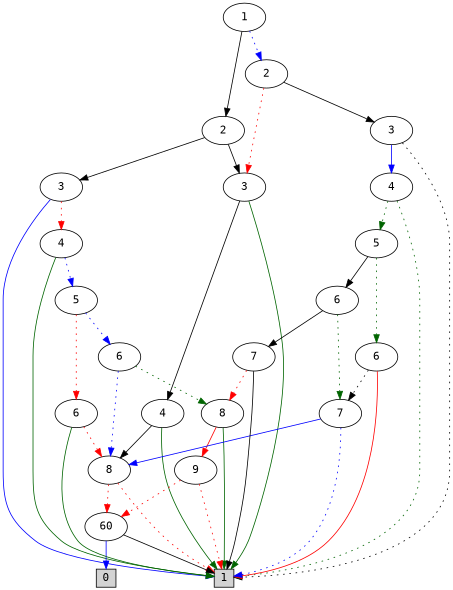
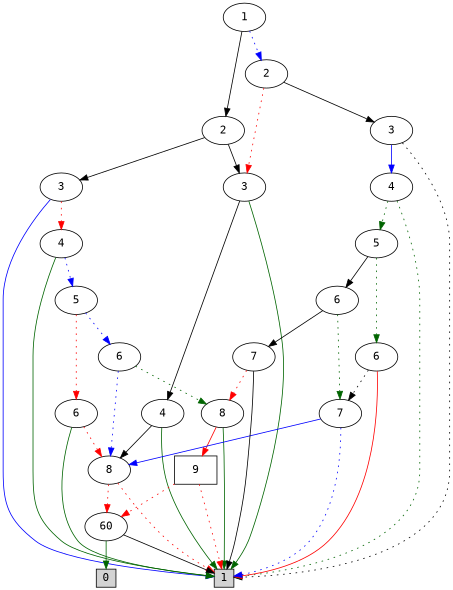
(196, 470) -> (196, 470)
(106, 551) -> (106, 551)
